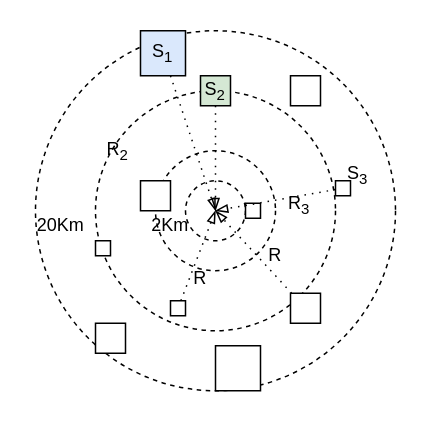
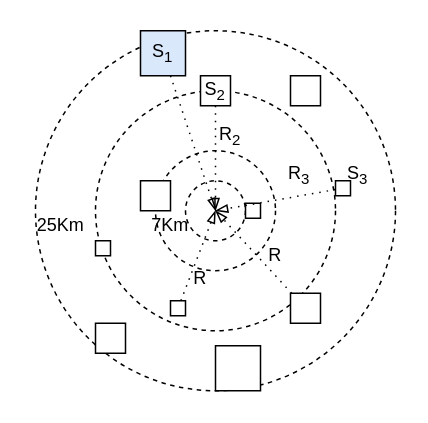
(215, 91) -> (215, 91)
(118, 151) -> (230, 136)
(299, 205) -> (299, 175)
(61, 226) -> (61, 226)
(170, 226) -> (170, 226)
